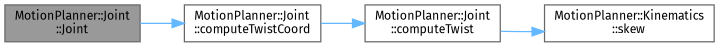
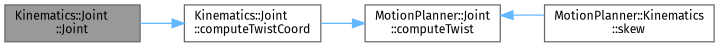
(73, 23) -> (73, 23)
(253, 23) -> (253, 23)
(516, 32) -> (529, 15)
